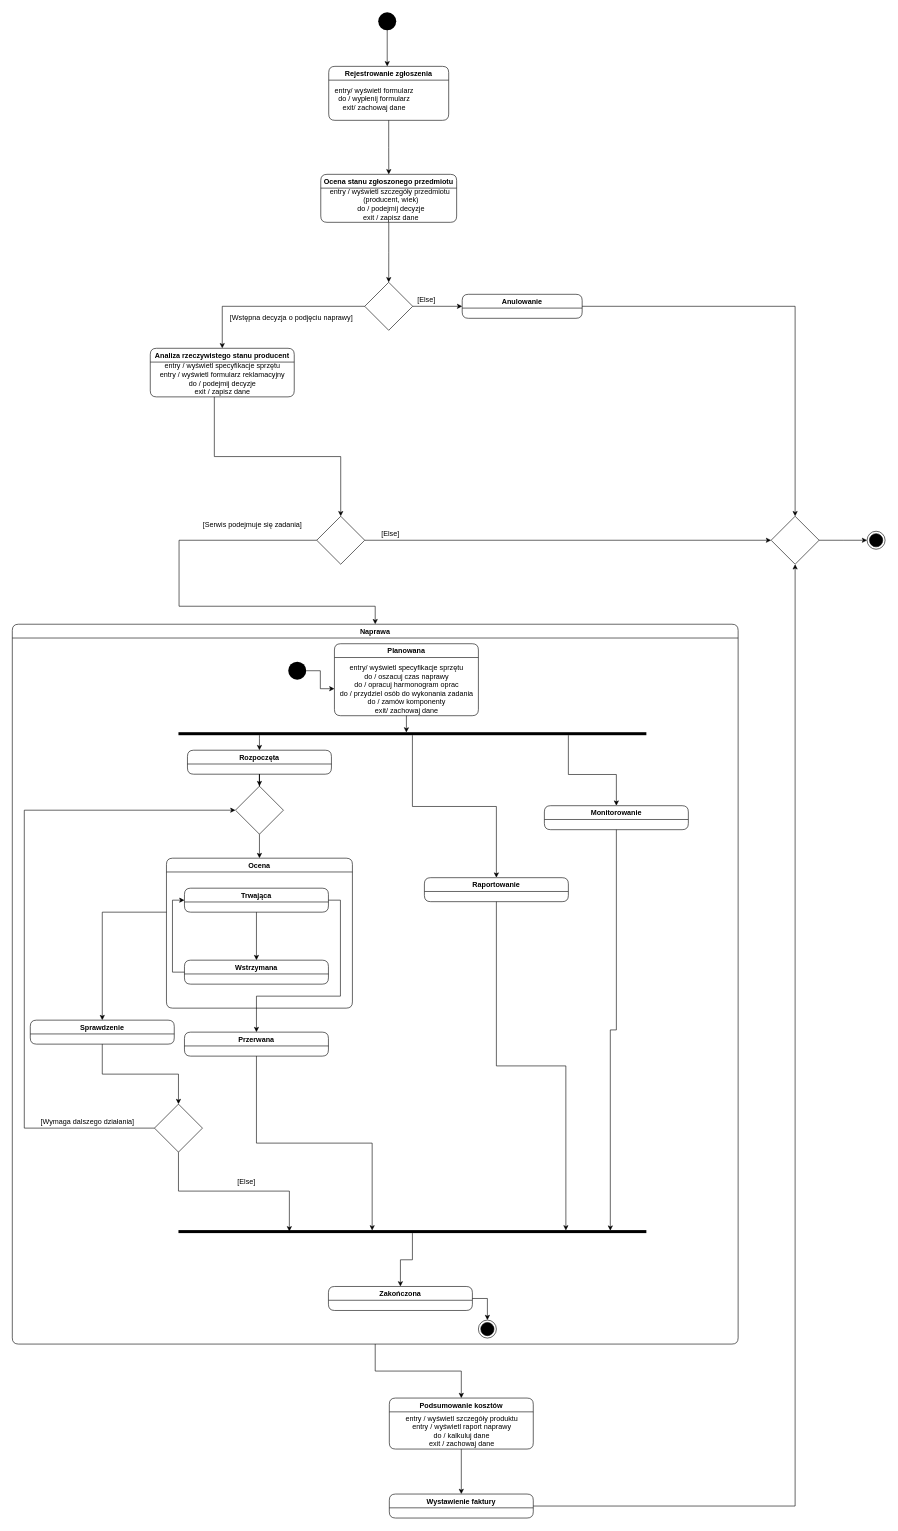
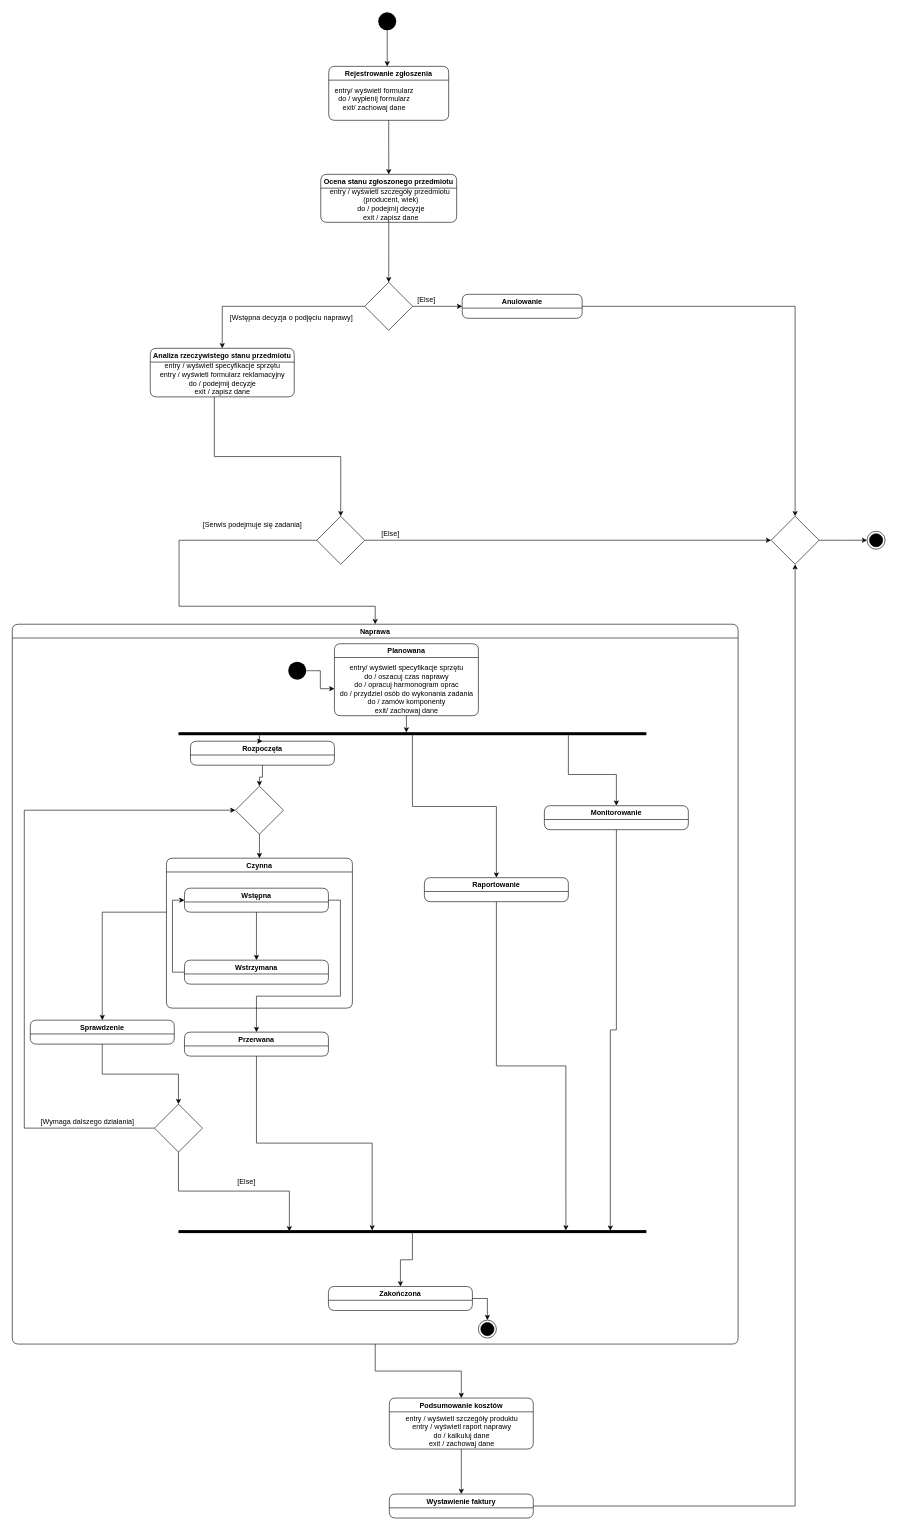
(222, 356) -> (222, 356)
(260, 762) -> (263, 753)
(259, 866) -> (259, 866)
(256, 896) -> (256, 896)
